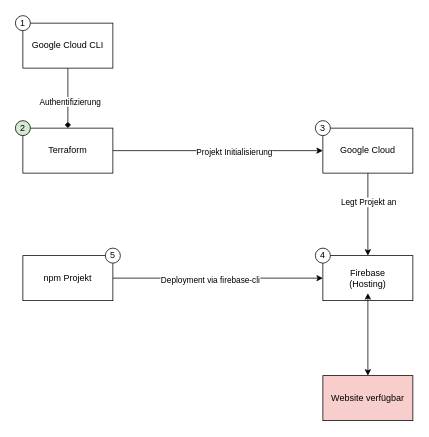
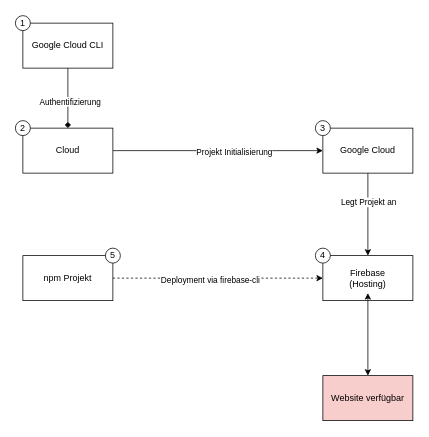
(23, 128) -> (23, 128)
(68, 150) -> (68, 150)
(287, 278) -> (287, 278)
